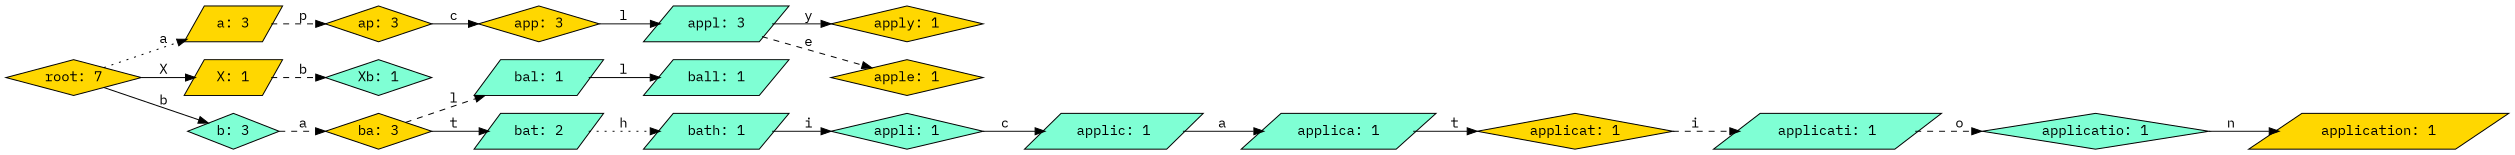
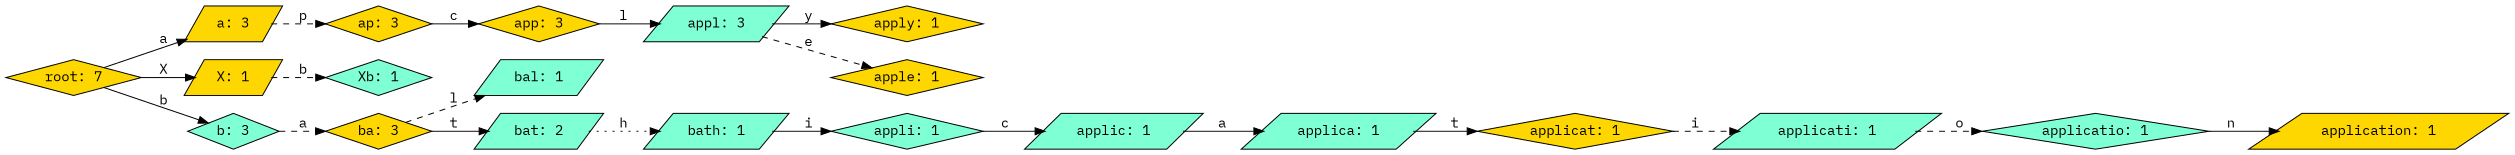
(141, 55) -> (141, 55)
(716, 78) -> none
